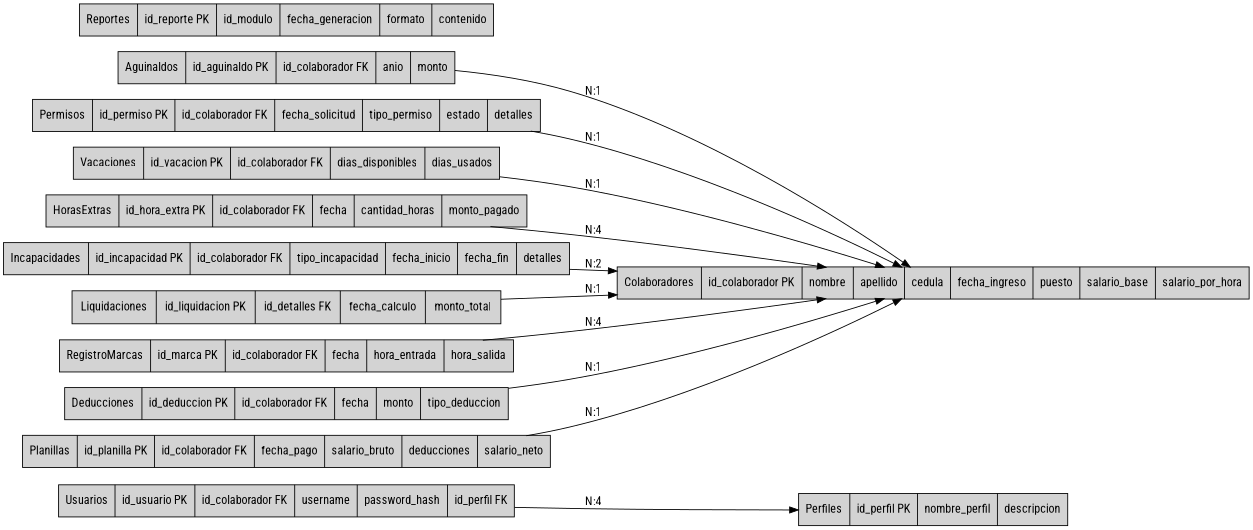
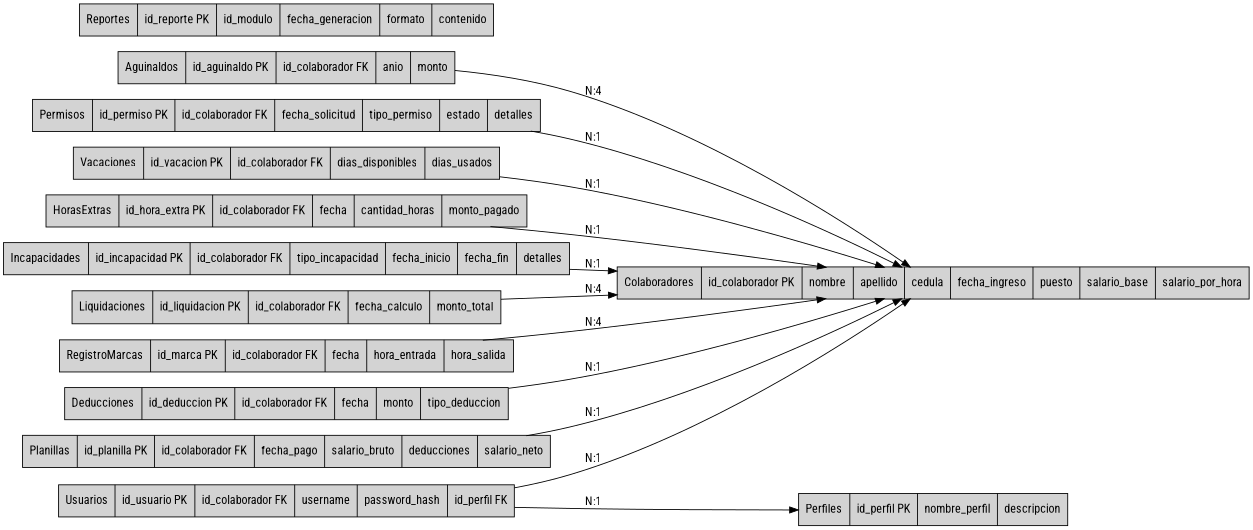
(593, 92) -> (593, 92)
(593, 230) -> (593, 230)
(593, 264) -> (593, 264)
(593, 289) -> (593, 289)
(298, 307) -> (298, 307)
none -> (717, 414)
(593, 502) -> (593, 502)
